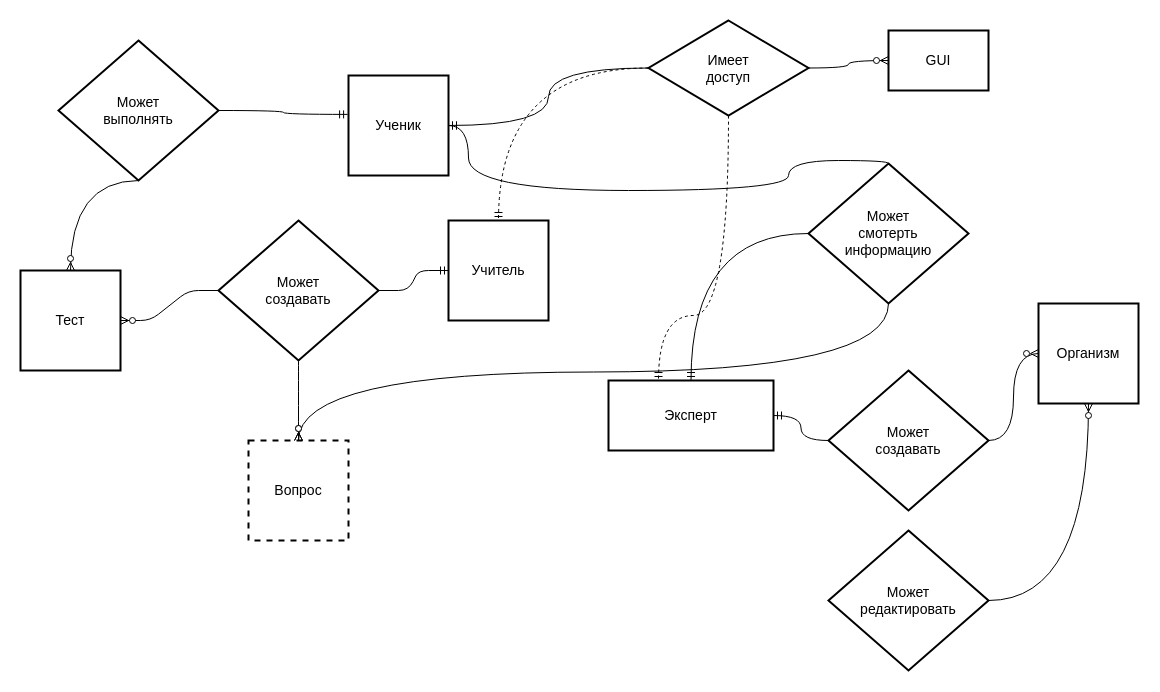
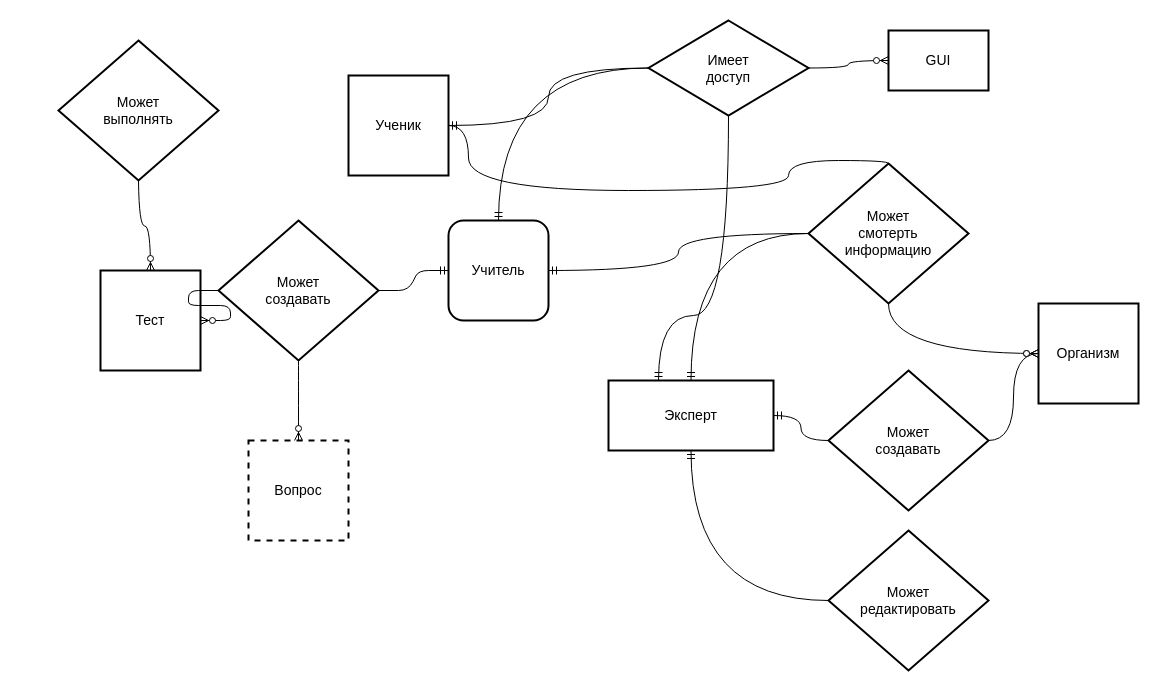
(283, 112) -> none
(525, 120) -> (525, 120)
(727, 193) -> (727, 193)
none -> (669, 261)
(499, 271) -> (499, 271)
(71, 321) -> (151, 321)
(596, 372) -> (951, 347)
(1074, 525) -> none
none -> (724, 561)
